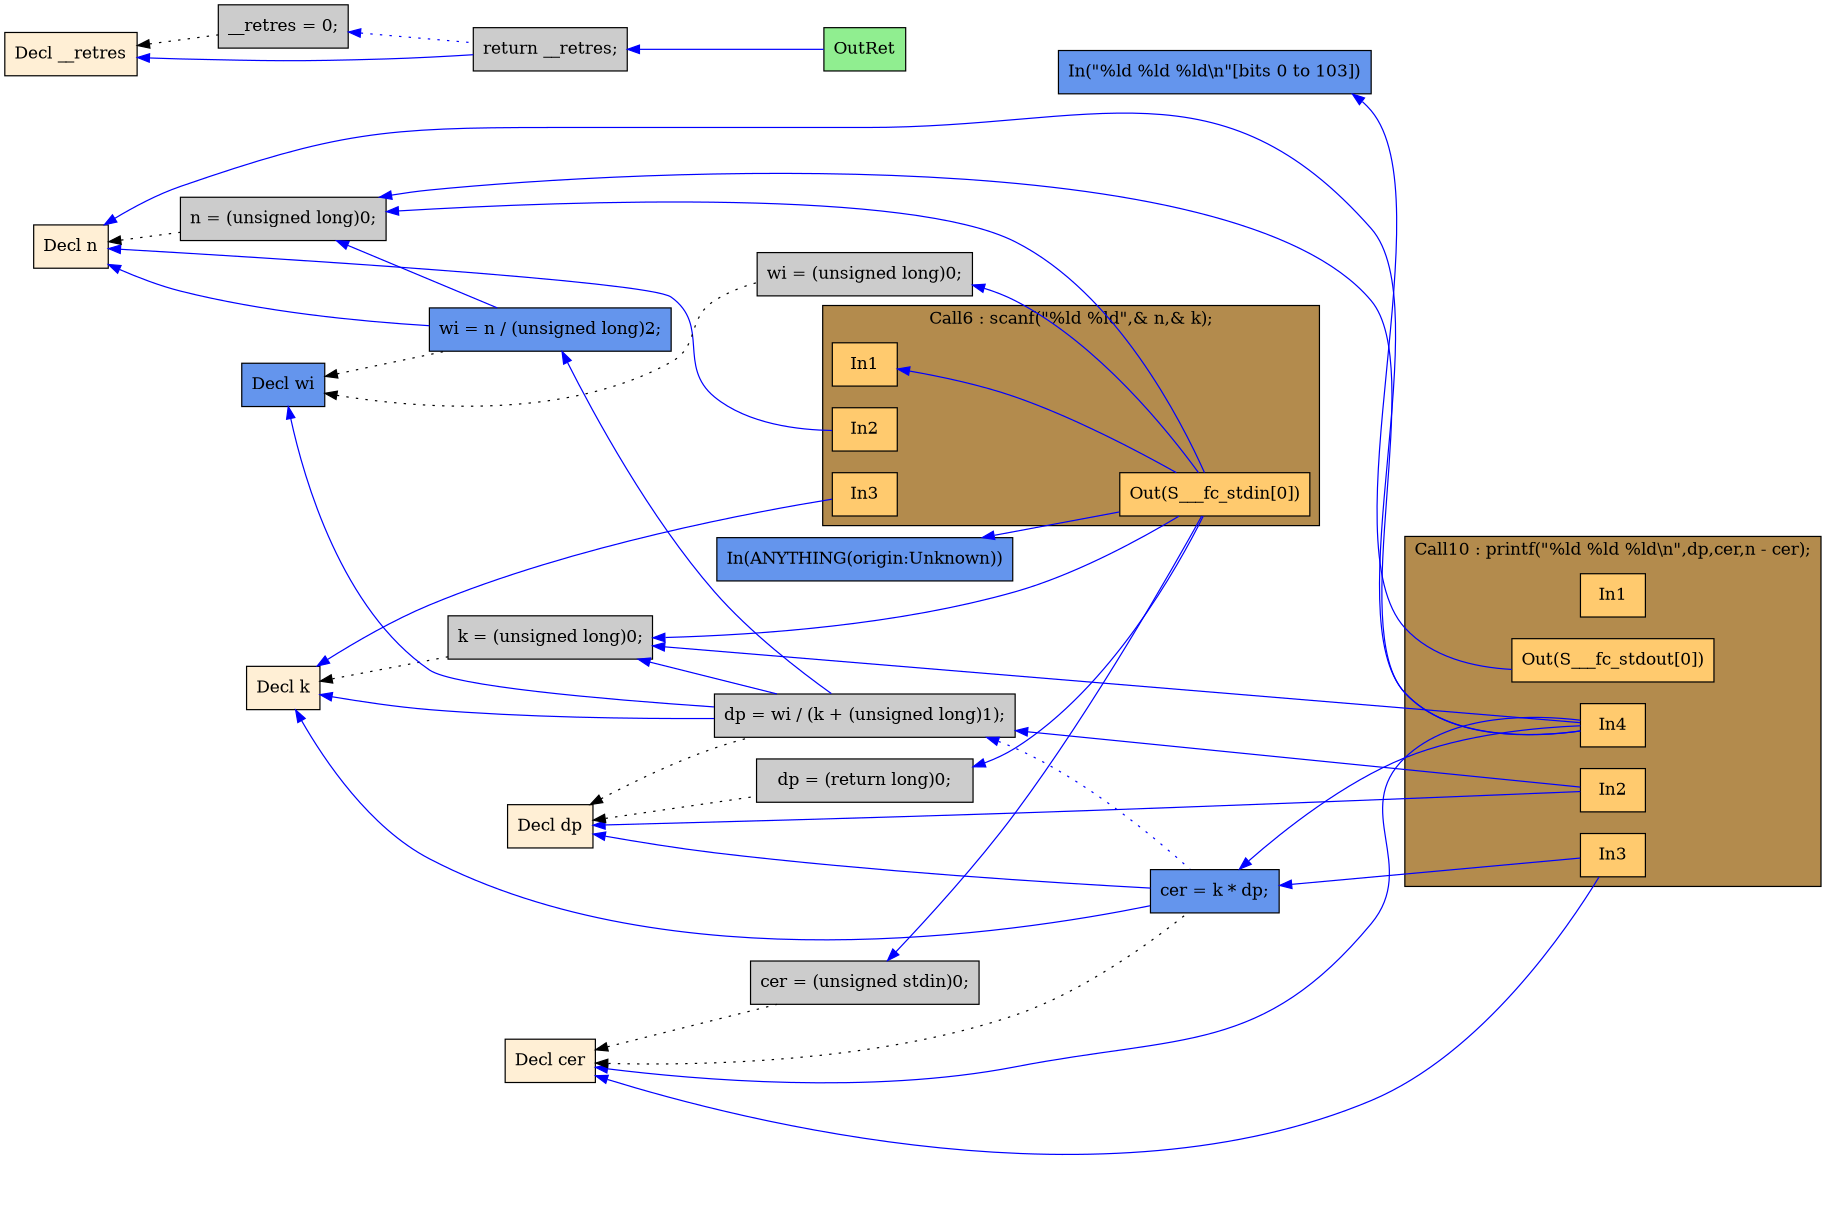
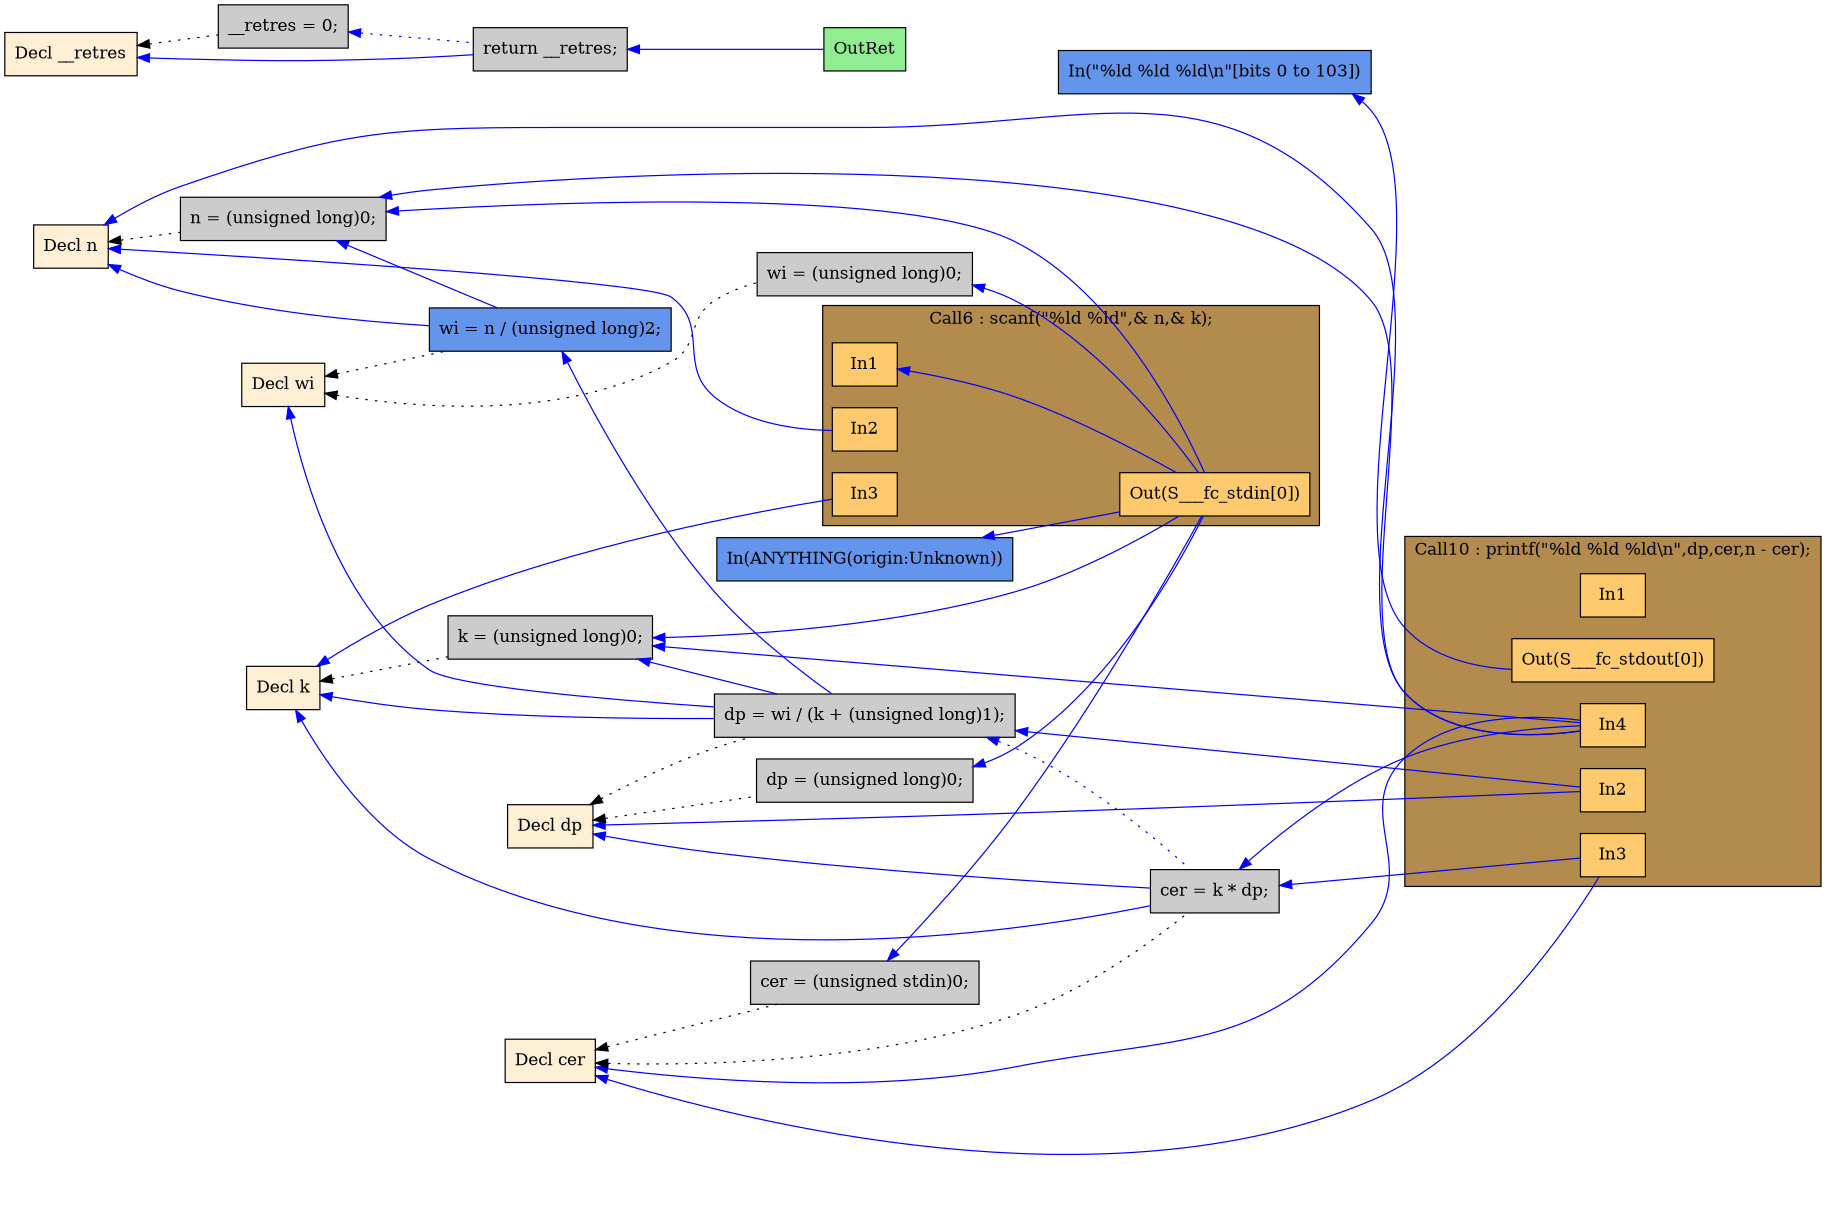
(283, 385) -> (283, 385)
(865, 781) -> (865, 781)
(1215, 891) -> (1215, 891)
